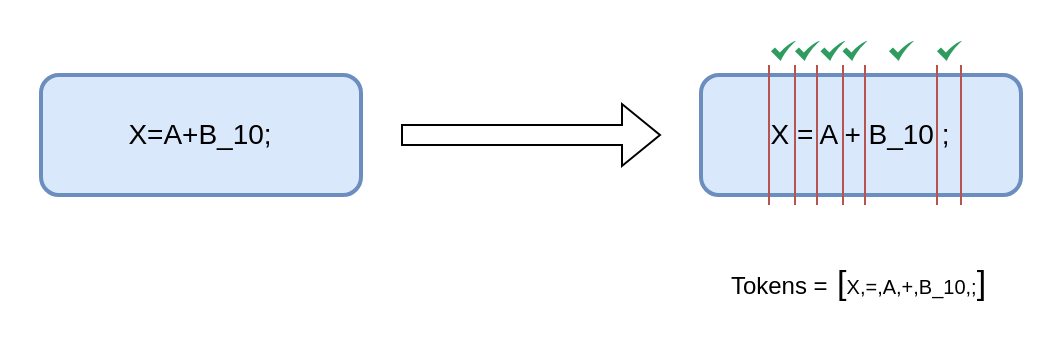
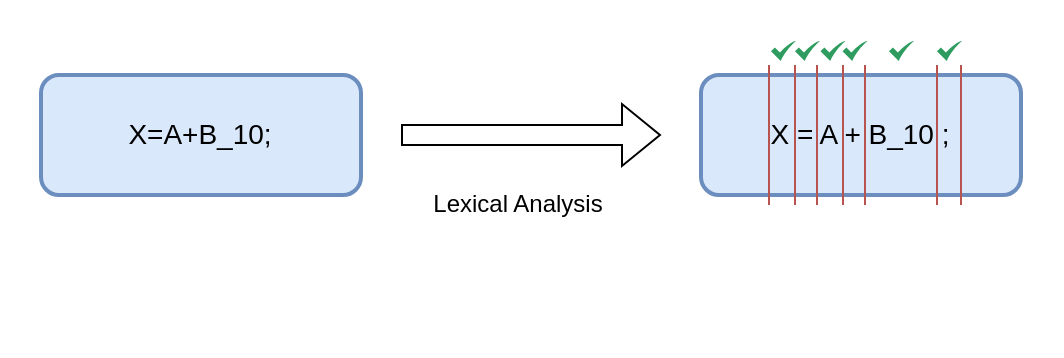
none -> (519, 205)
(855, 285) -> none
